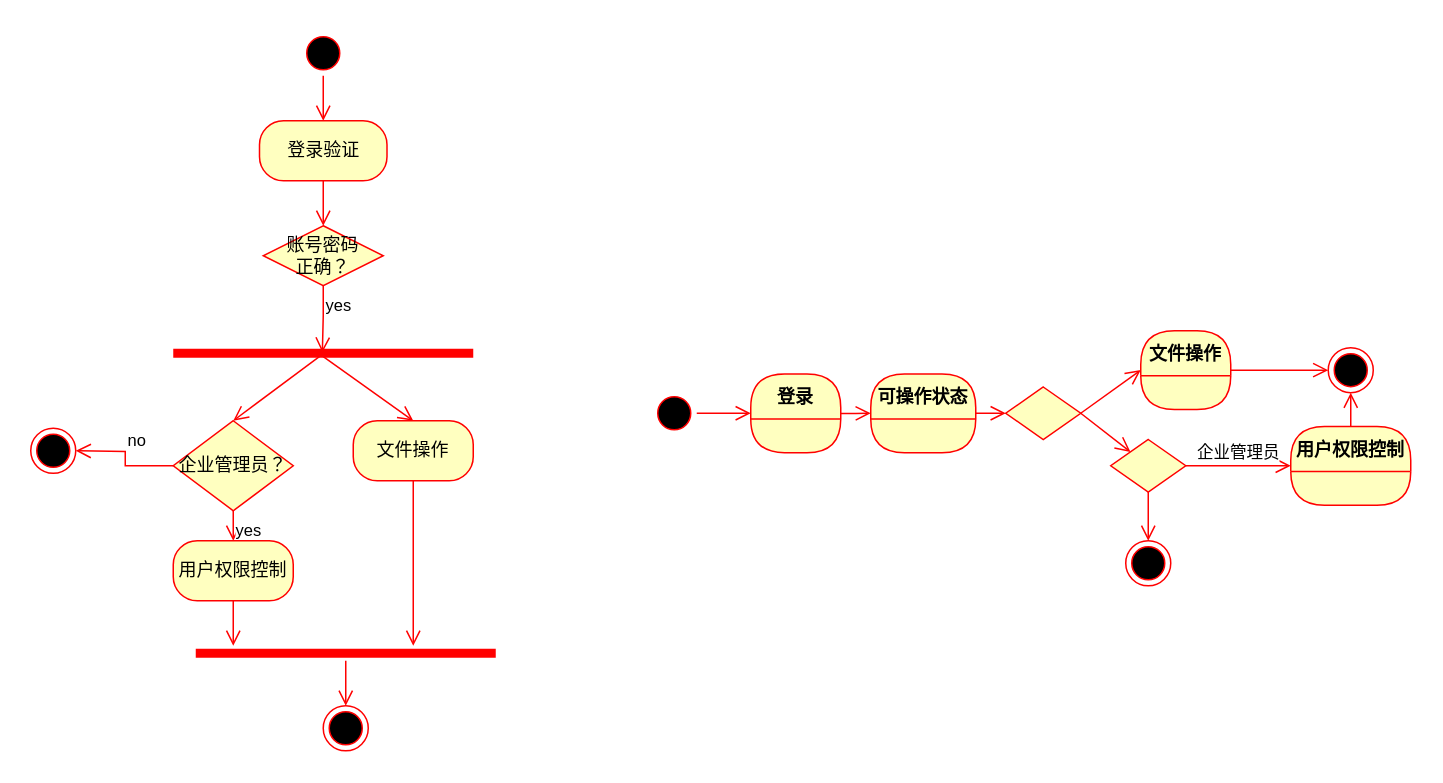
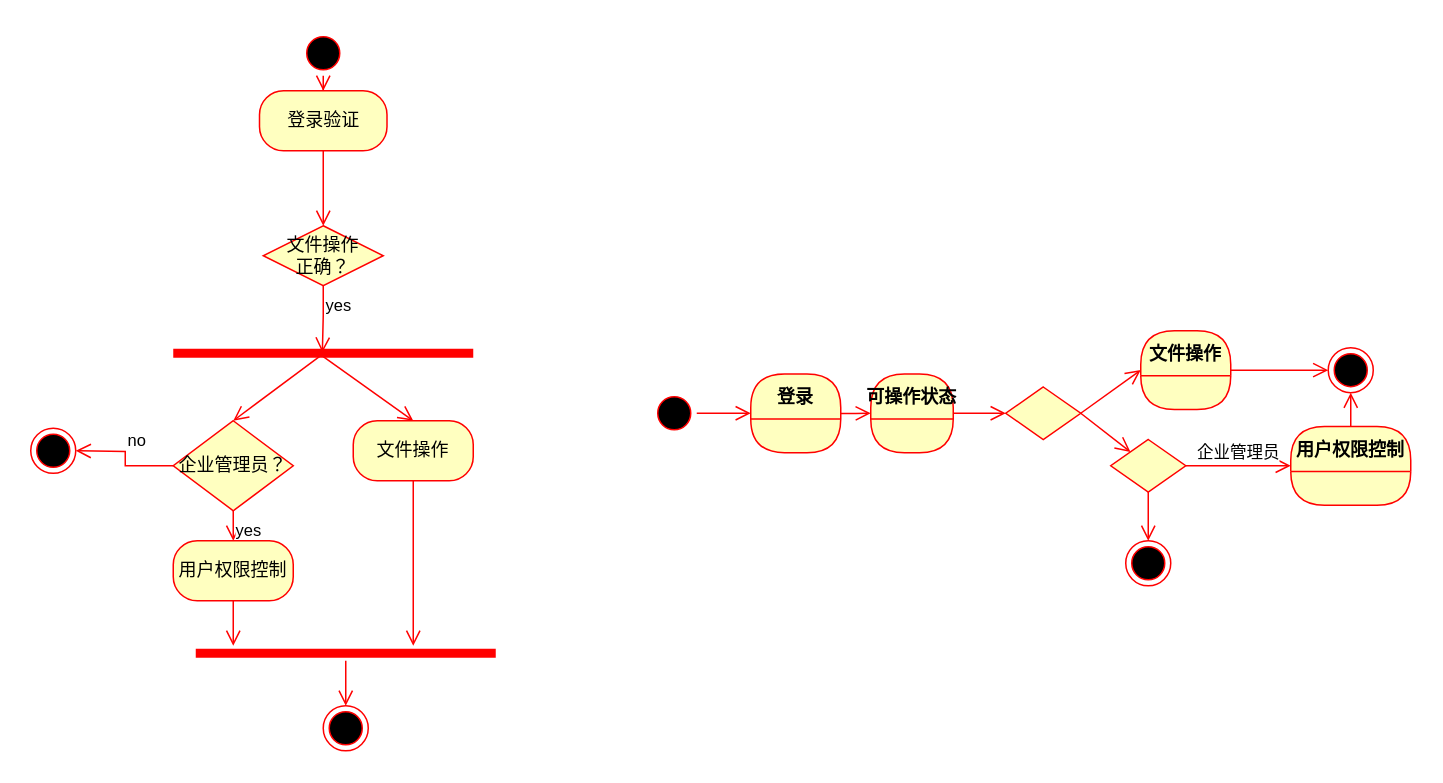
(323, 151) -> (323, 121)
(323, 256) -> (323, 256)
(923, 413) -> (912, 413)
